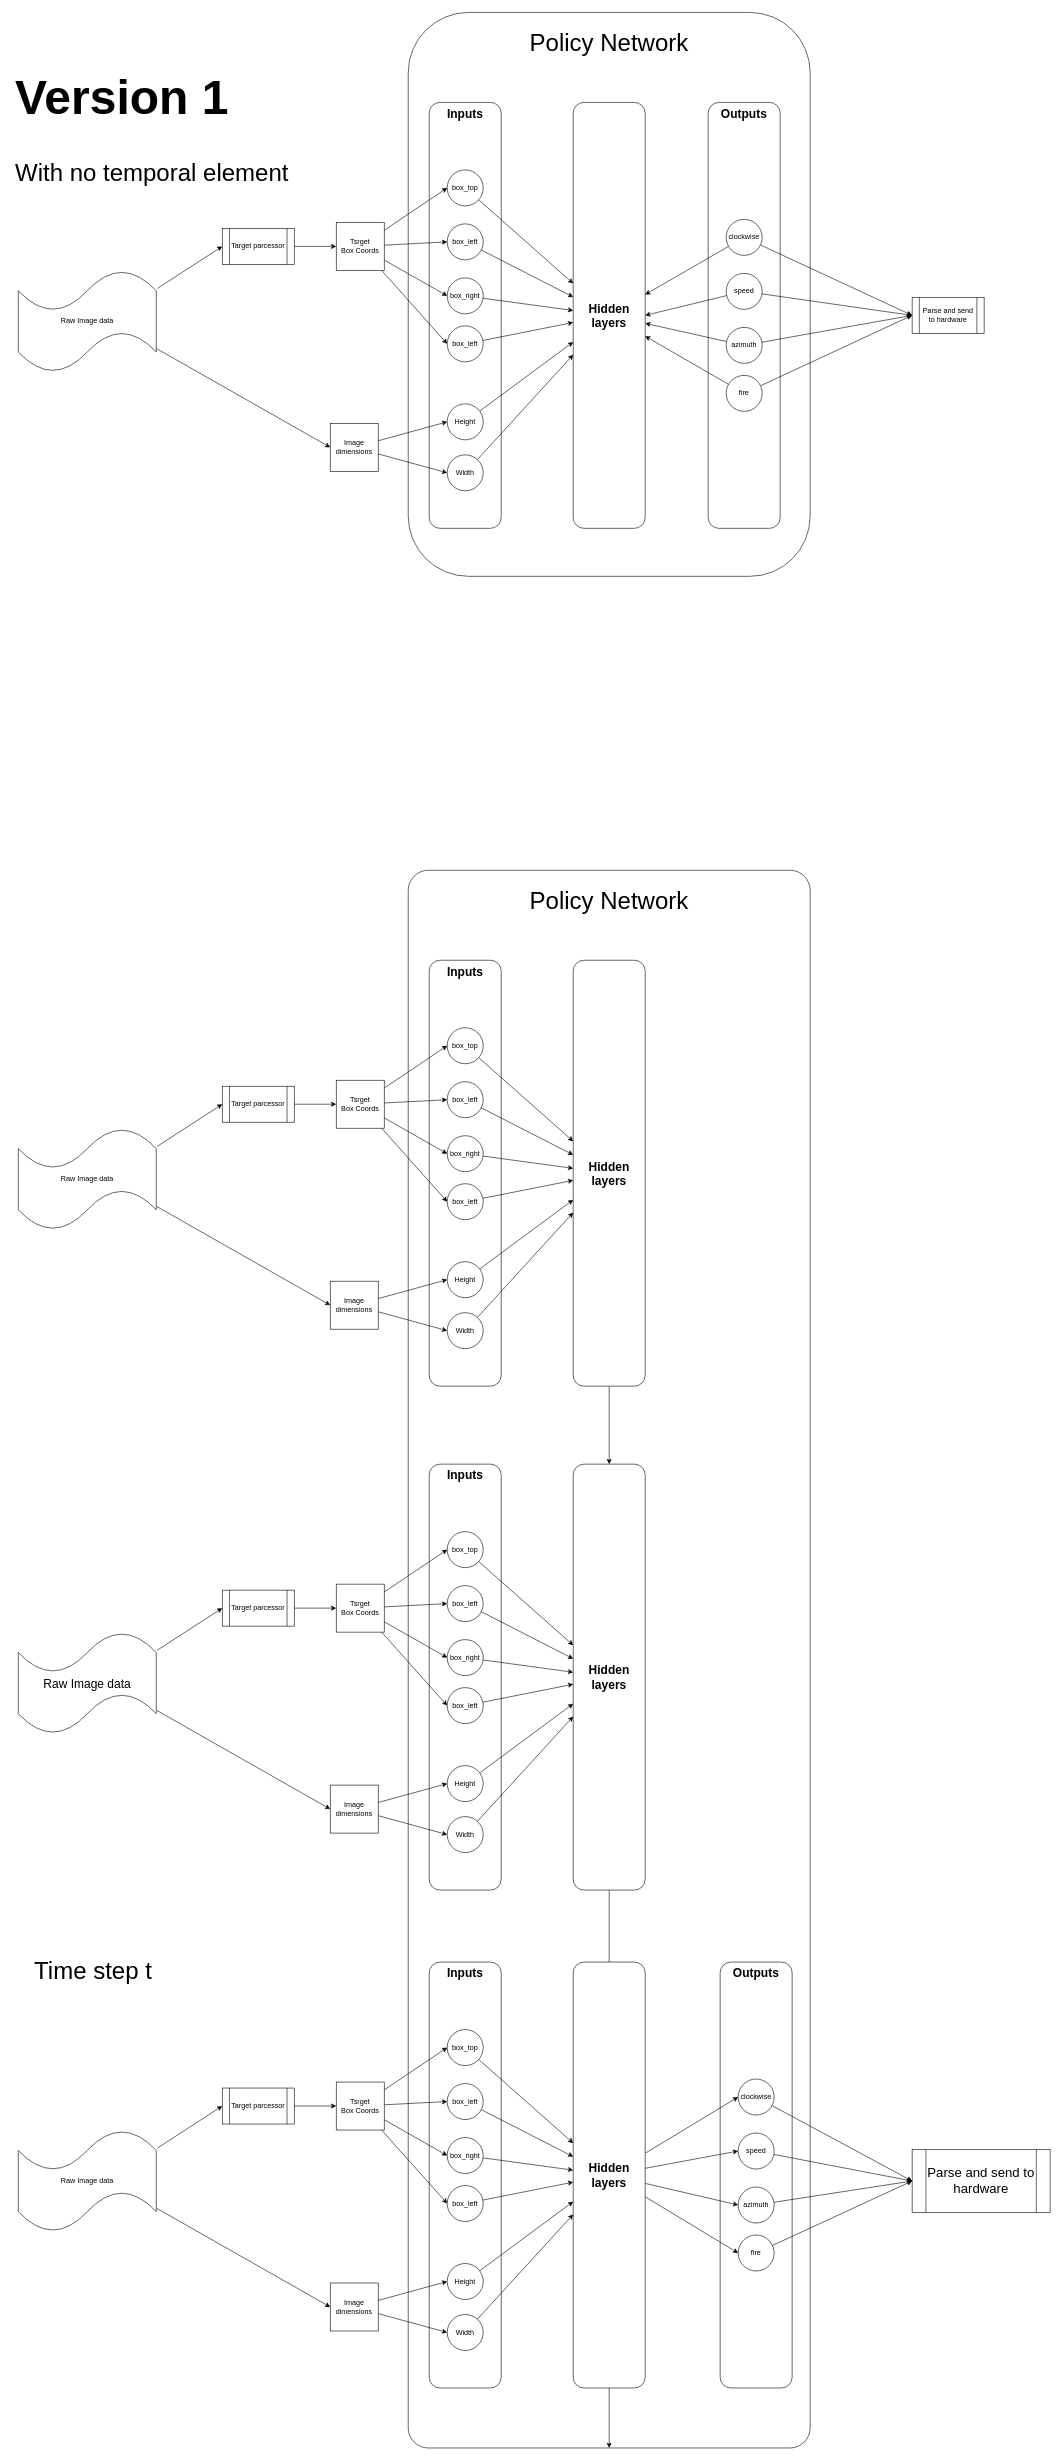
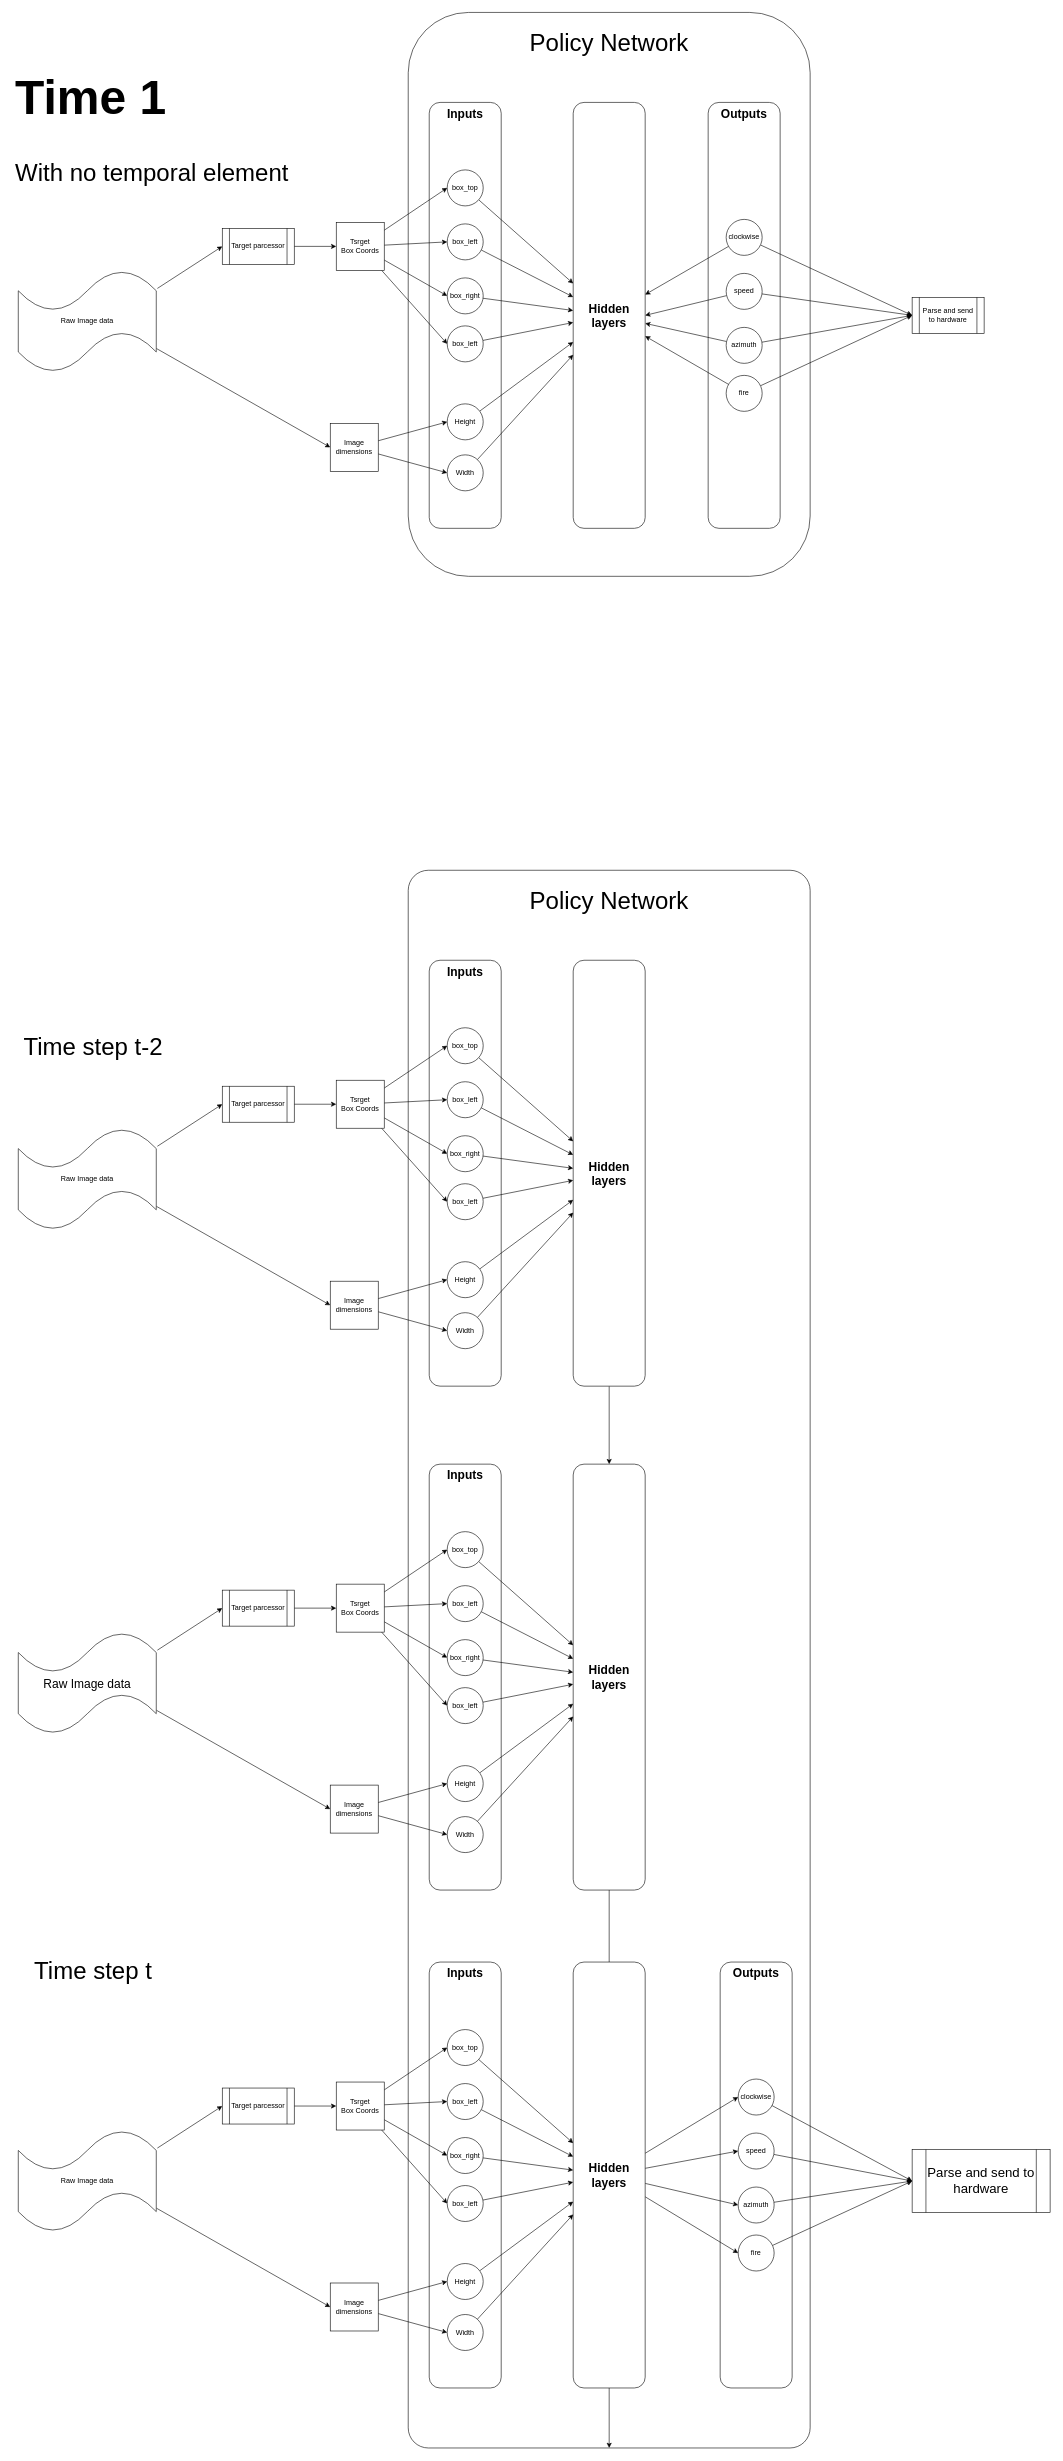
(158, 65) -> (158, 65)
none -> (93, 1046)
